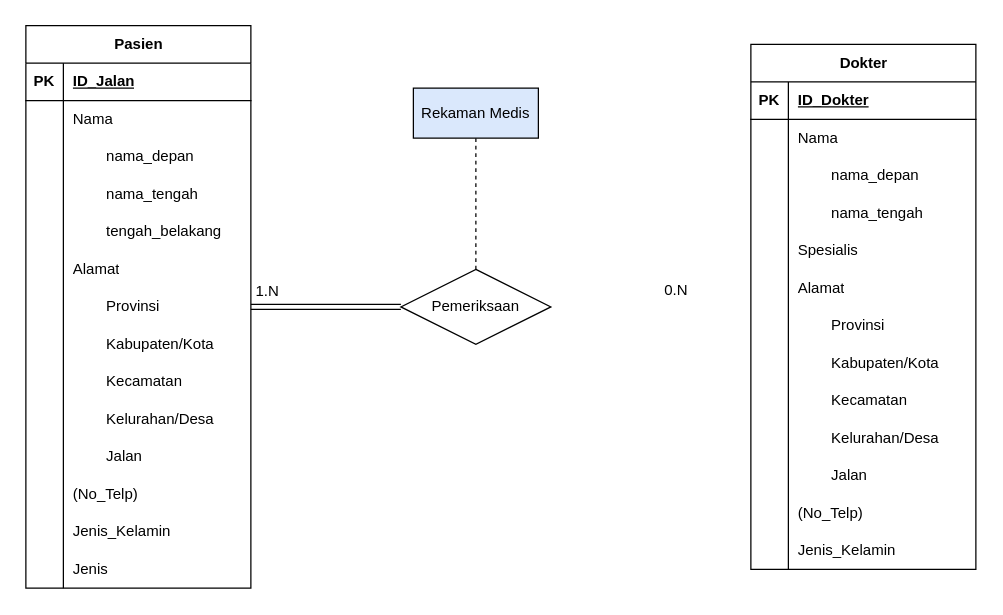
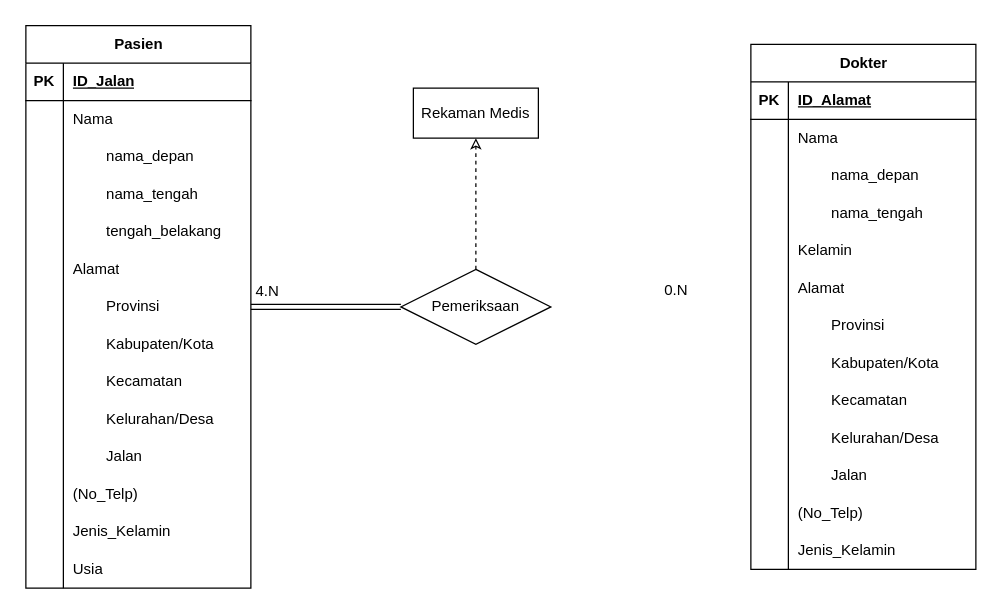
(836, 101) -> (834, 101)
(476, 113) -> (476, 113)
(476, 144) -> (476, 148)
(830, 251) -> (824, 251)
(268, 292) -> (268, 292)
(92, 569) -> (88, 569)
